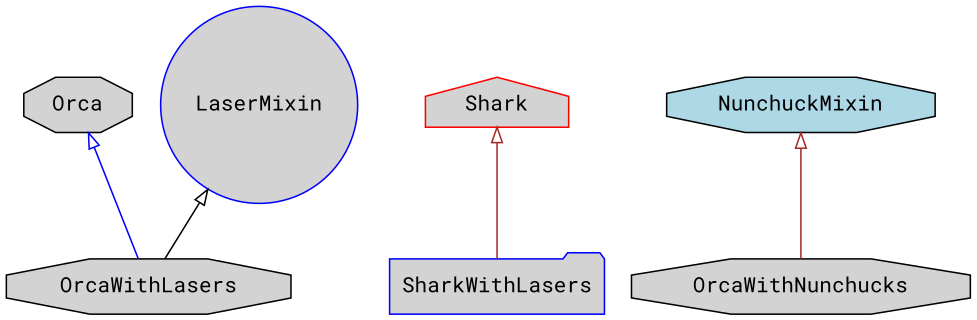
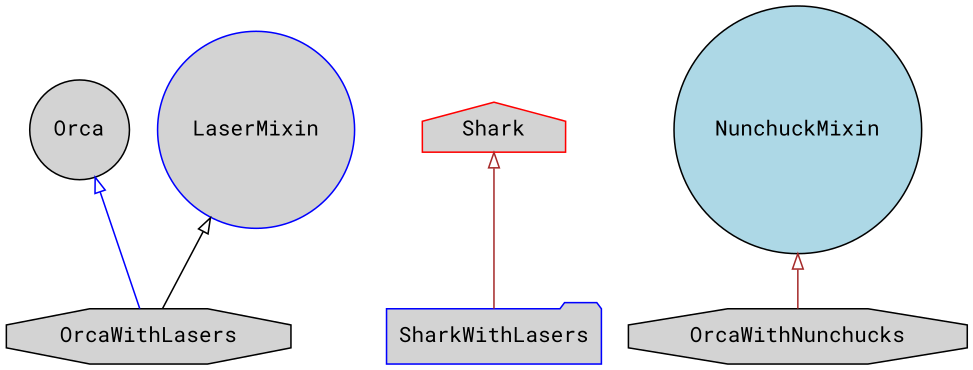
(78, 105) -> (80, 130)
(801, 105) -> (798, 130)
